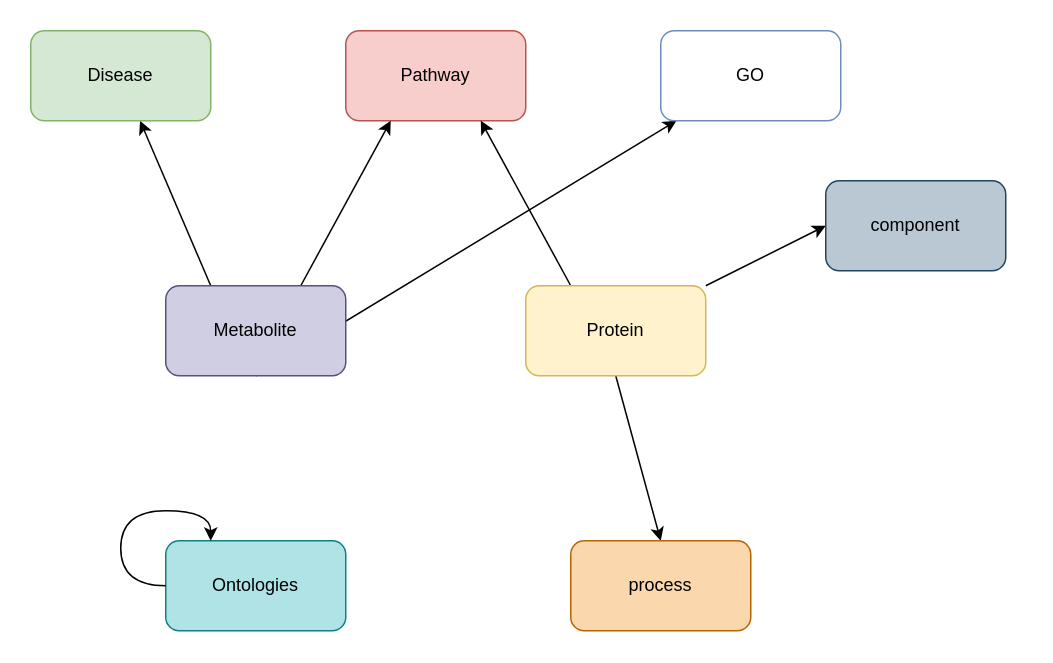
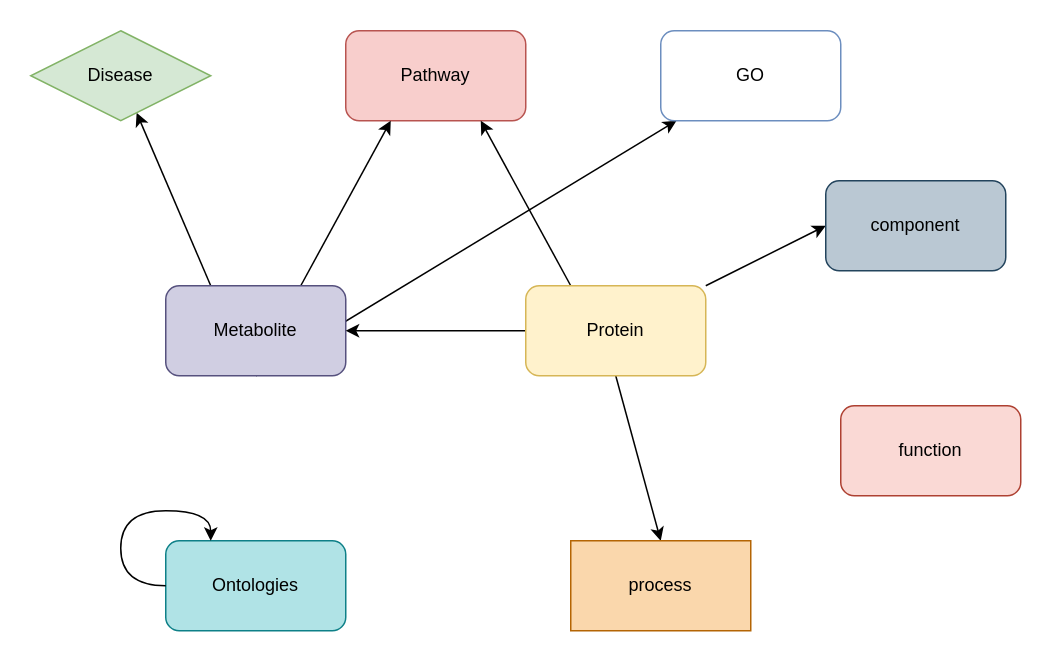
(121, 76) -> (121, 76)
none -> (441, 331)
none -> (931, 451)
(661, 586) -> (661, 586)
